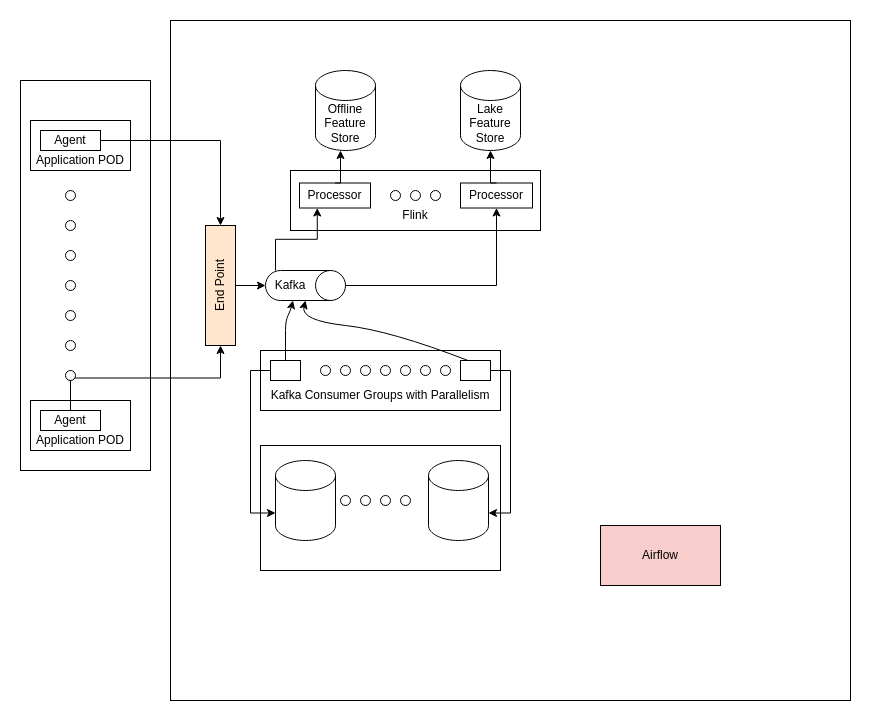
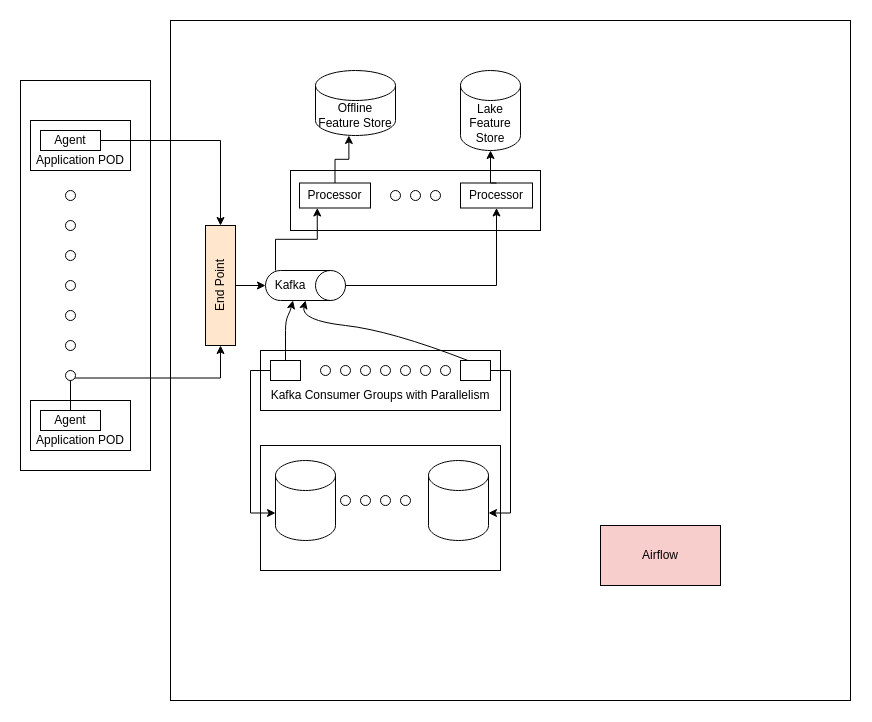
(346, 111) -> (356, 103)
(416, 216) -> none
